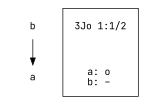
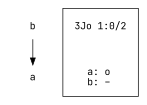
(101, 27) -> (101, 27)
